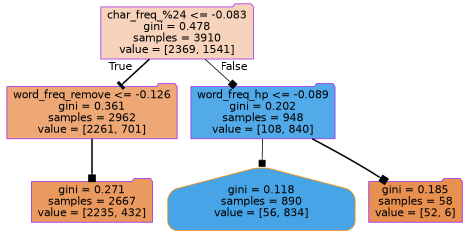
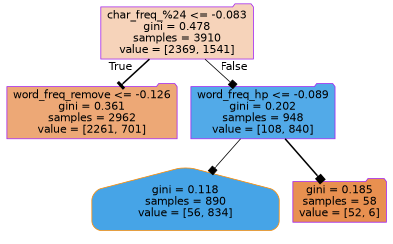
(92, 202) -> none
